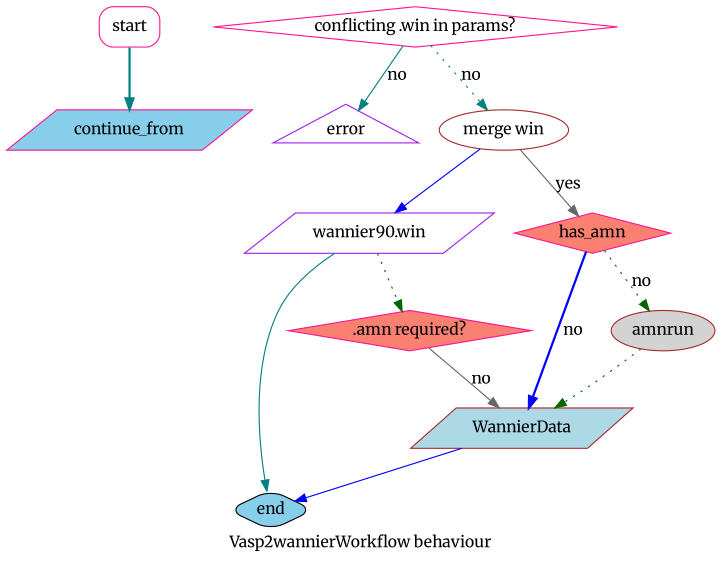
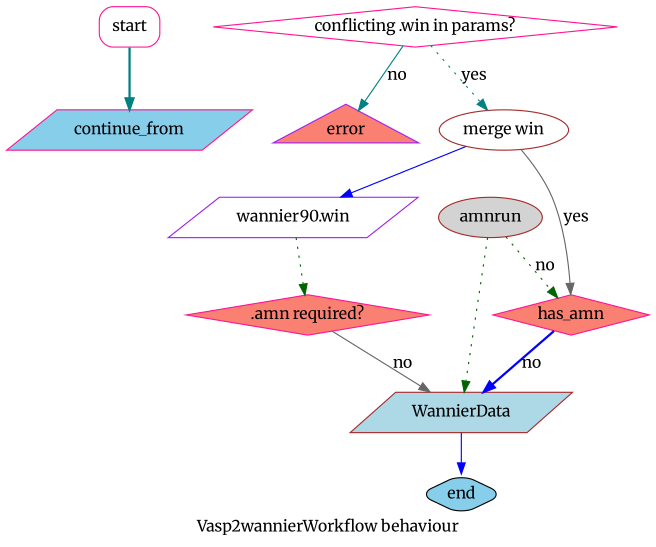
(471, 76) -> (474, 76)
(346, 130) -> (346, 130)
(623, 276) -> (528, 263)
(264, 354) -> none
